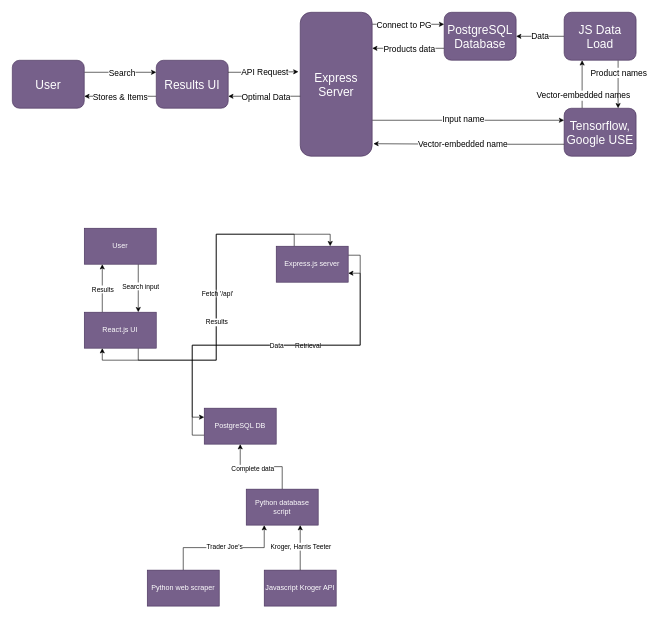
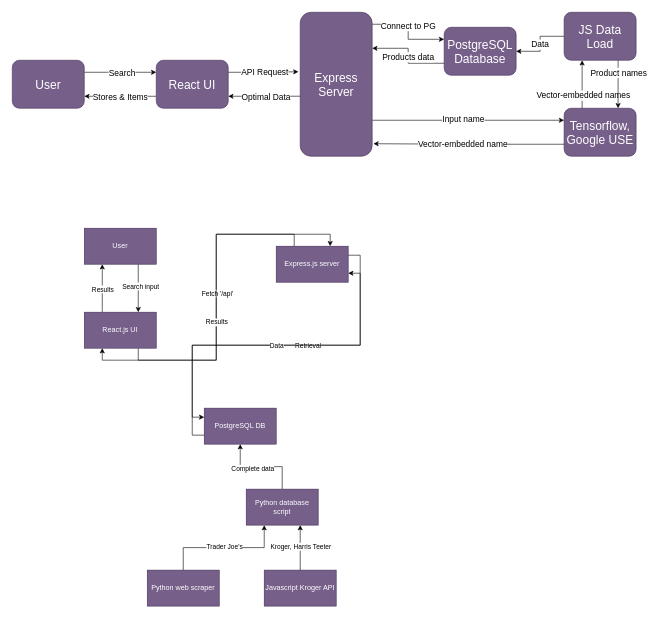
(480, 36) -> (480, 51)
(192, 84) -> (192, 84)
